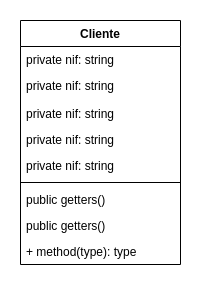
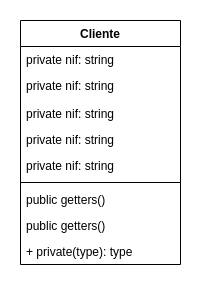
(89, 252) -> (90, 252)
